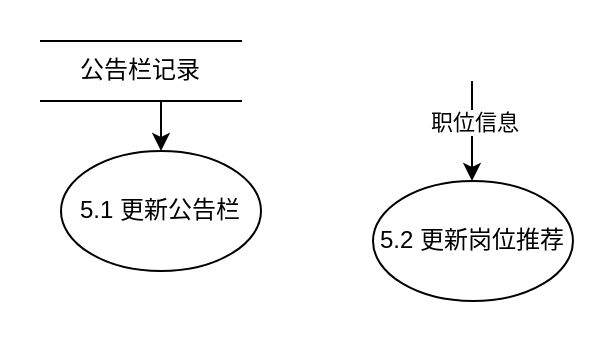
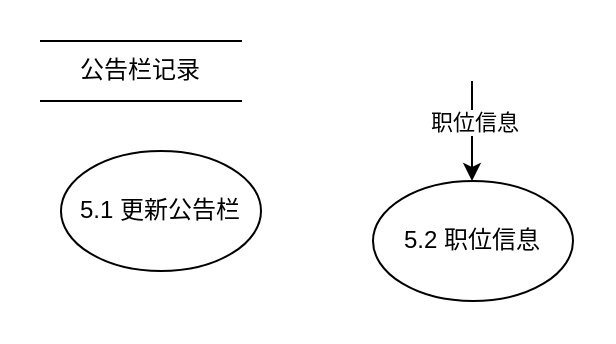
(161, 121) -> none
(473, 241) -> (473, 241)
